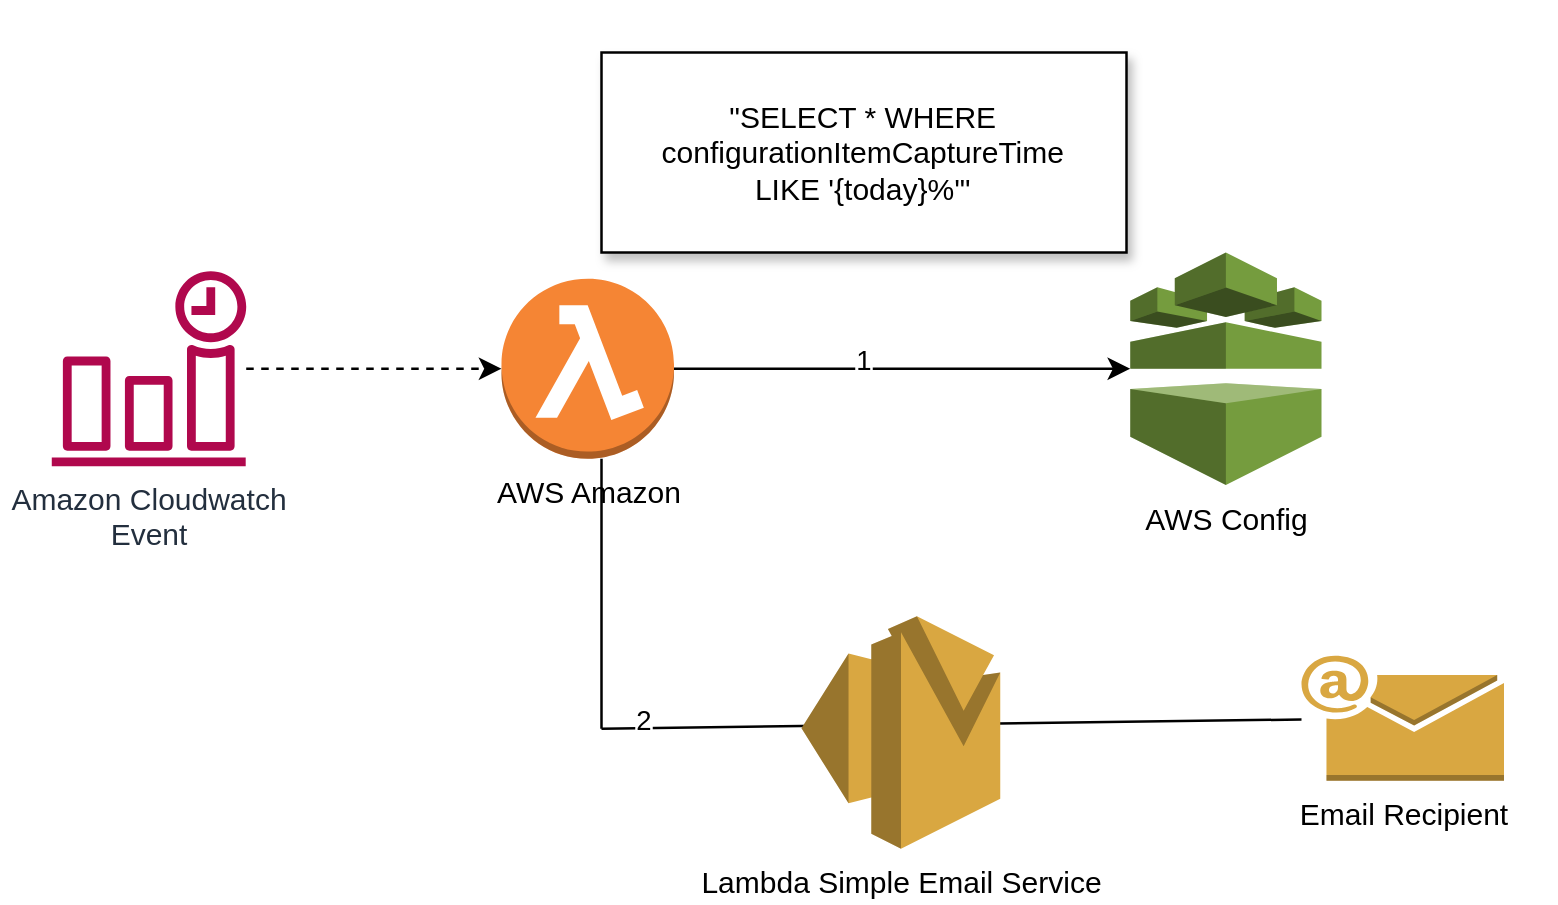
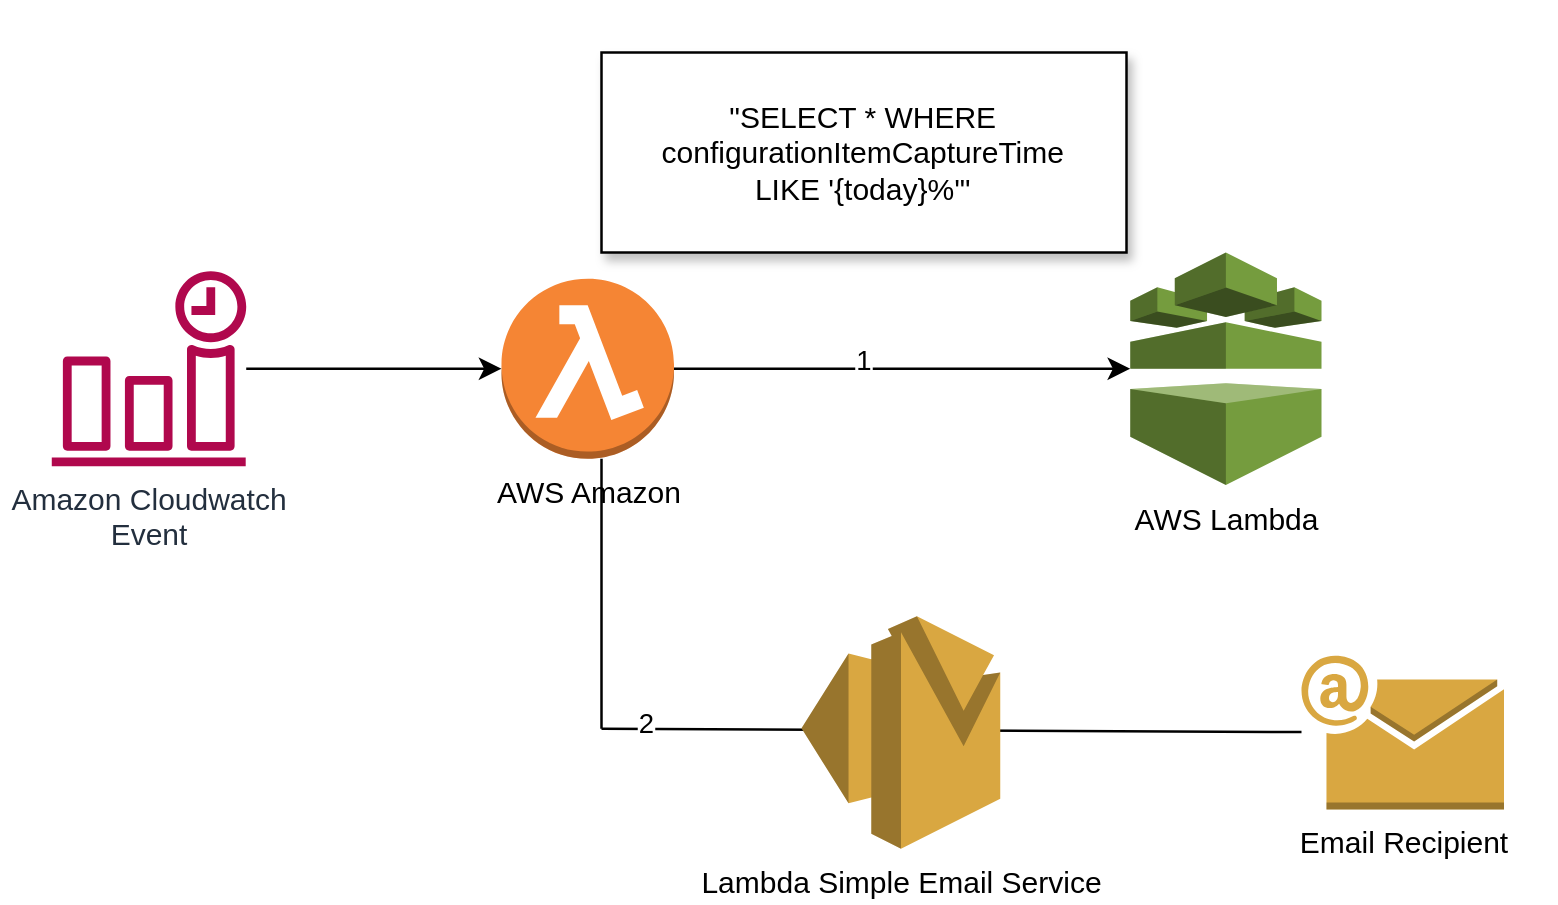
(367, 369) -> (367, 369)
(1228, 522) -> (1228, 522)
(1403, 718) -> (1403, 733)
